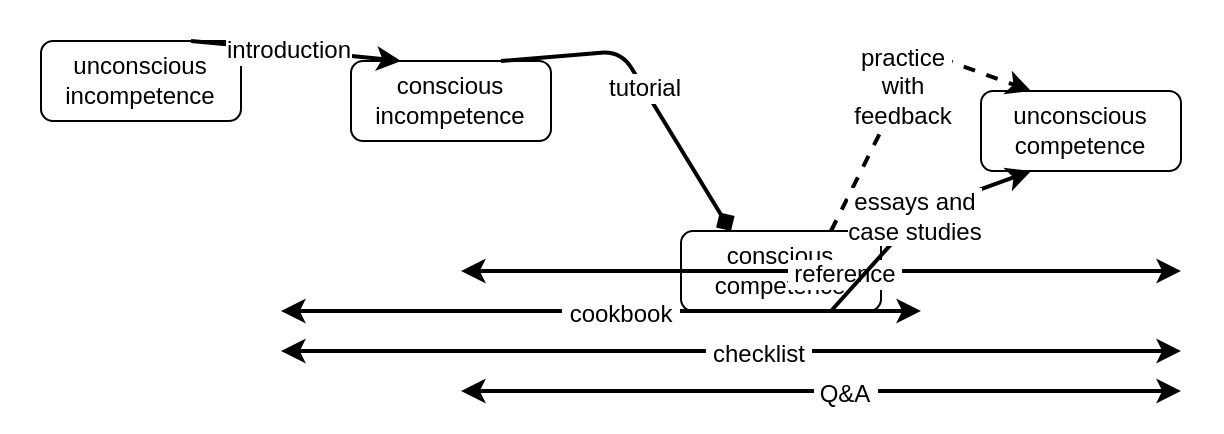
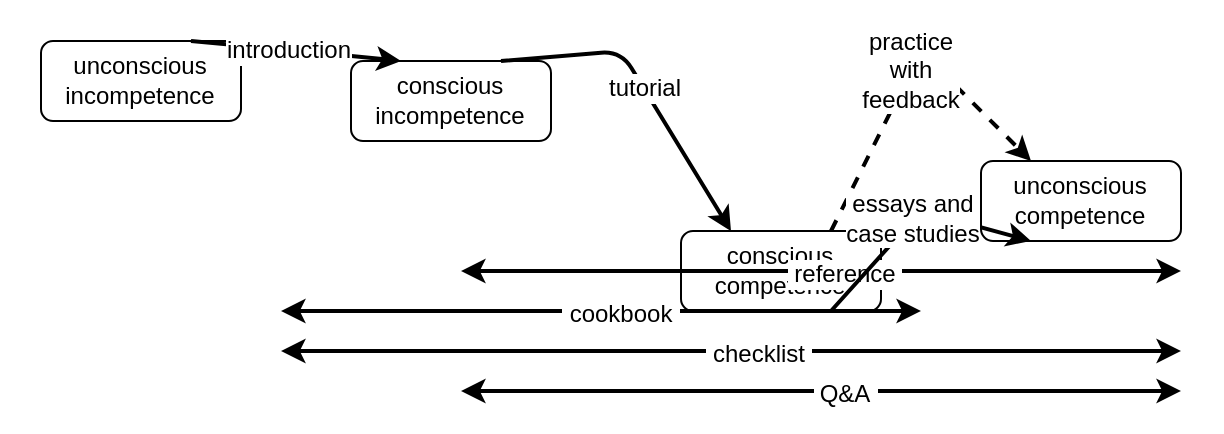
(1081, 131) -> (1081, 201)
(720, 213) -> (720, 214)
